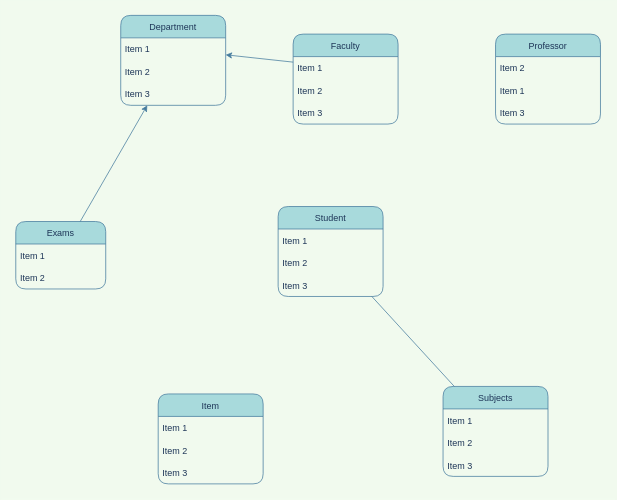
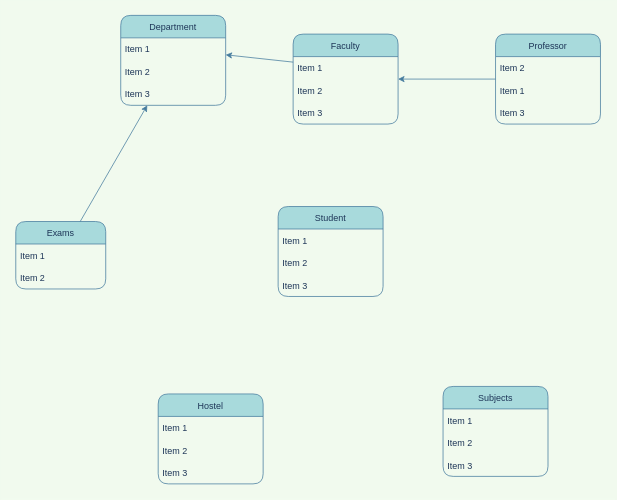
none -> (404, 79)
(414, 342) -> none
(210, 406) -> (210, 406)
